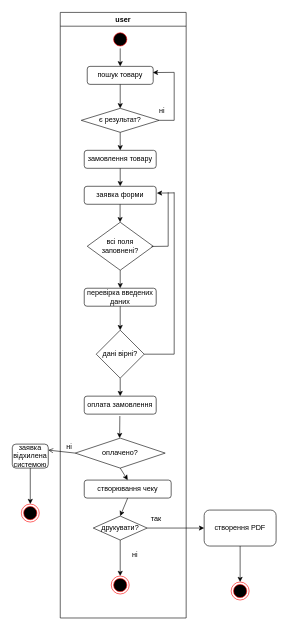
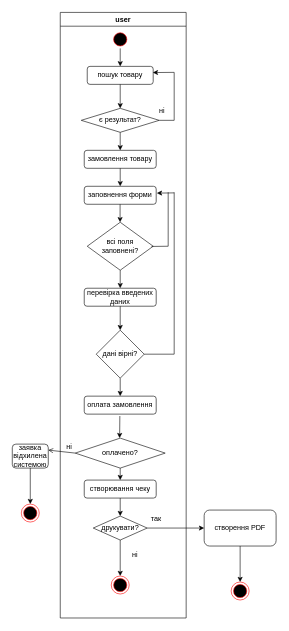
(120, 195) -> (120, 195)
(128, 489) -> (120, 489)
